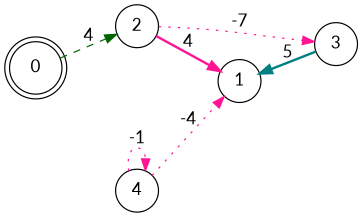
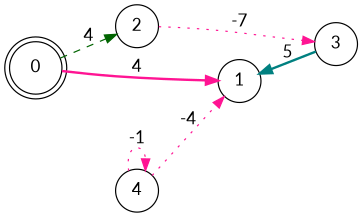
(183, 51) -> (134, 77)
